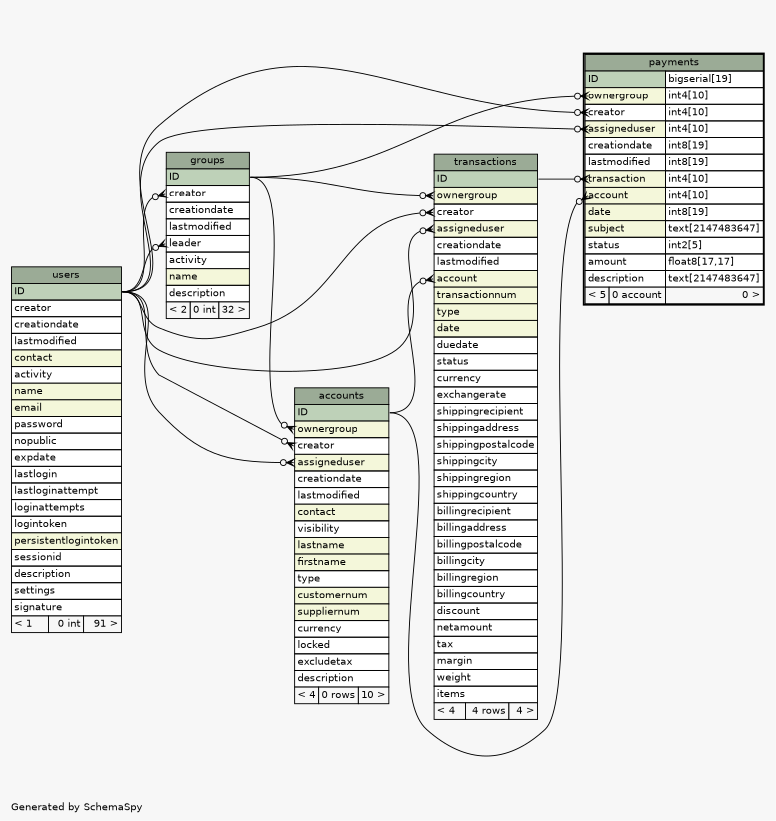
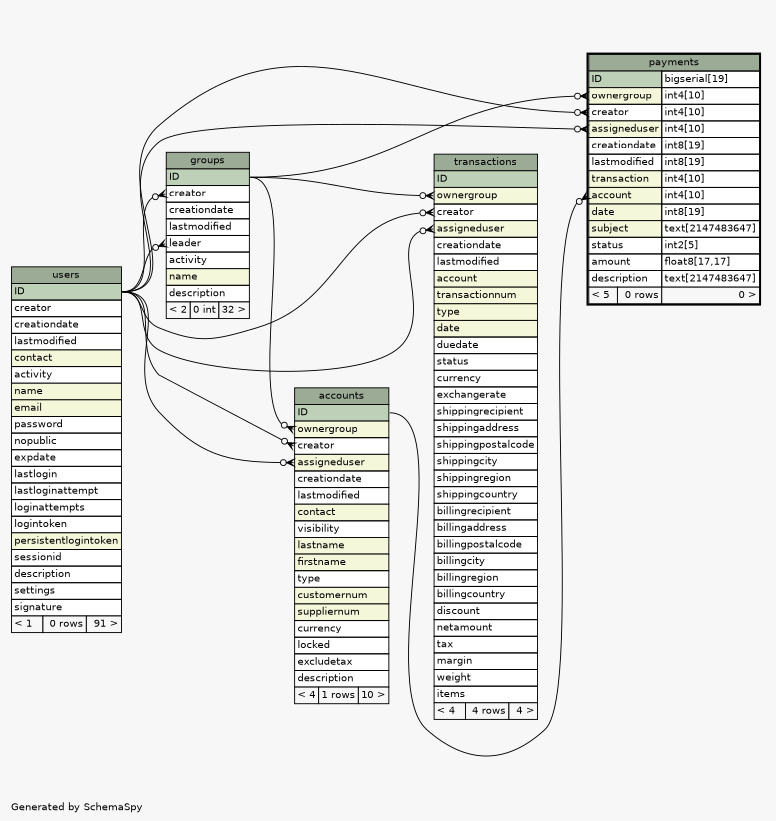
(556, 179) -> none
(637, 295) -> (642, 295)
(412, 352) -> none
(69, 624) -> (66, 624)
(339, 695) -> (339, 695)
